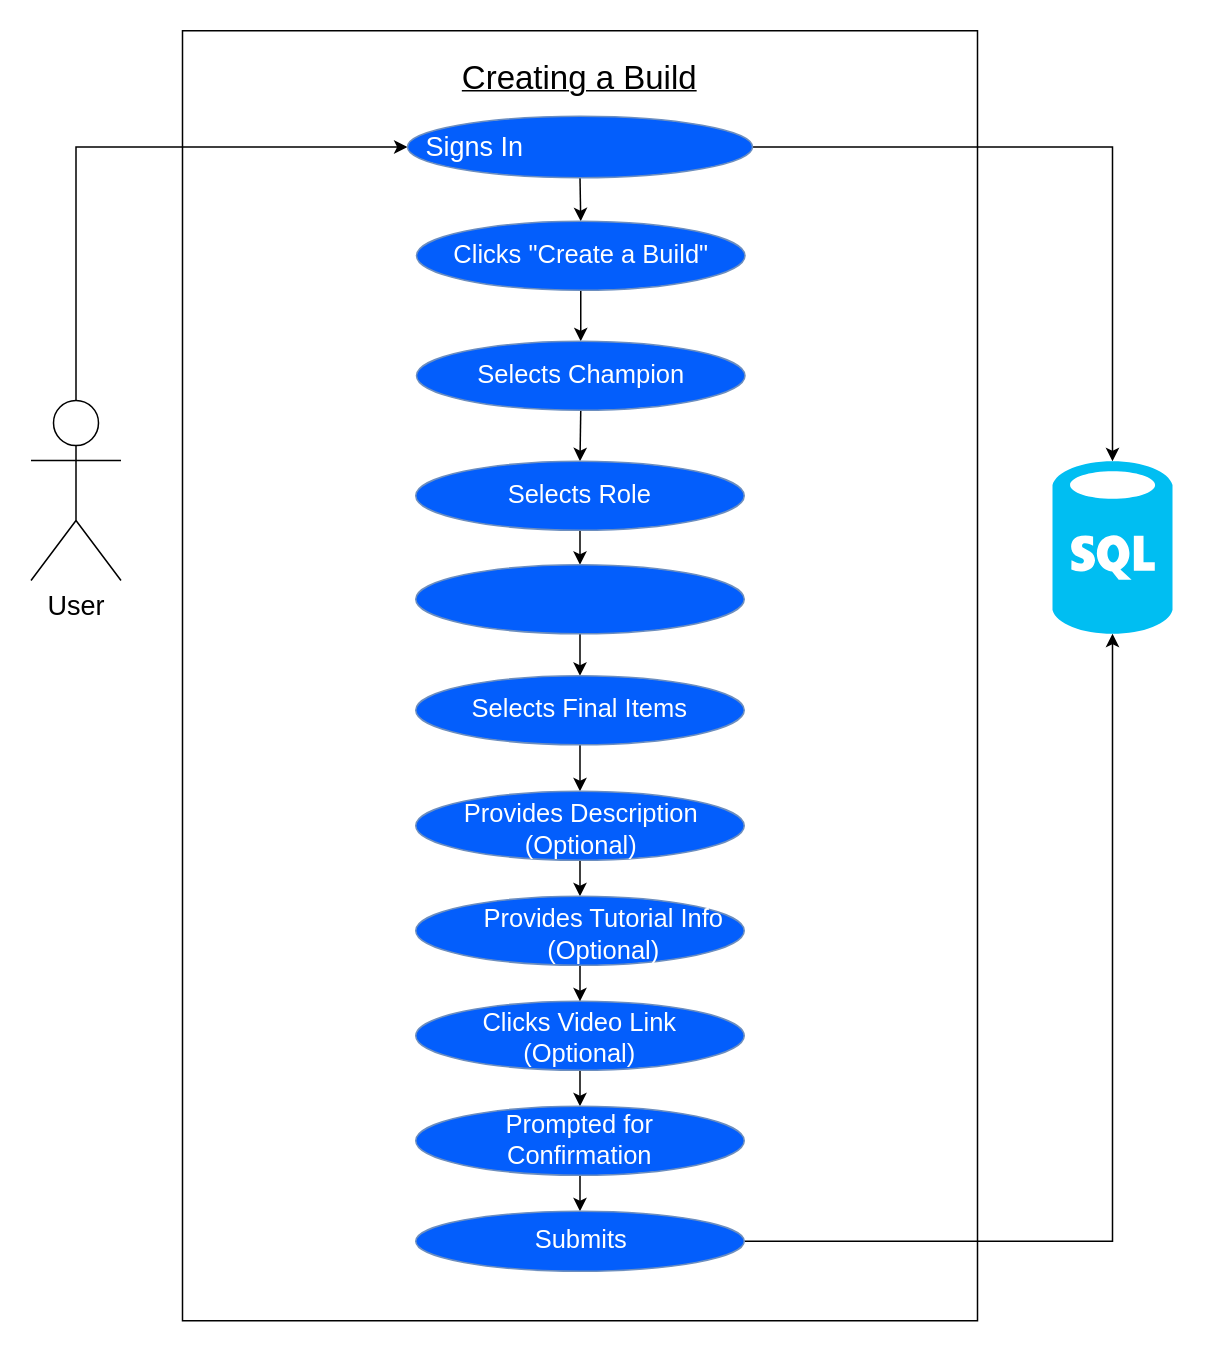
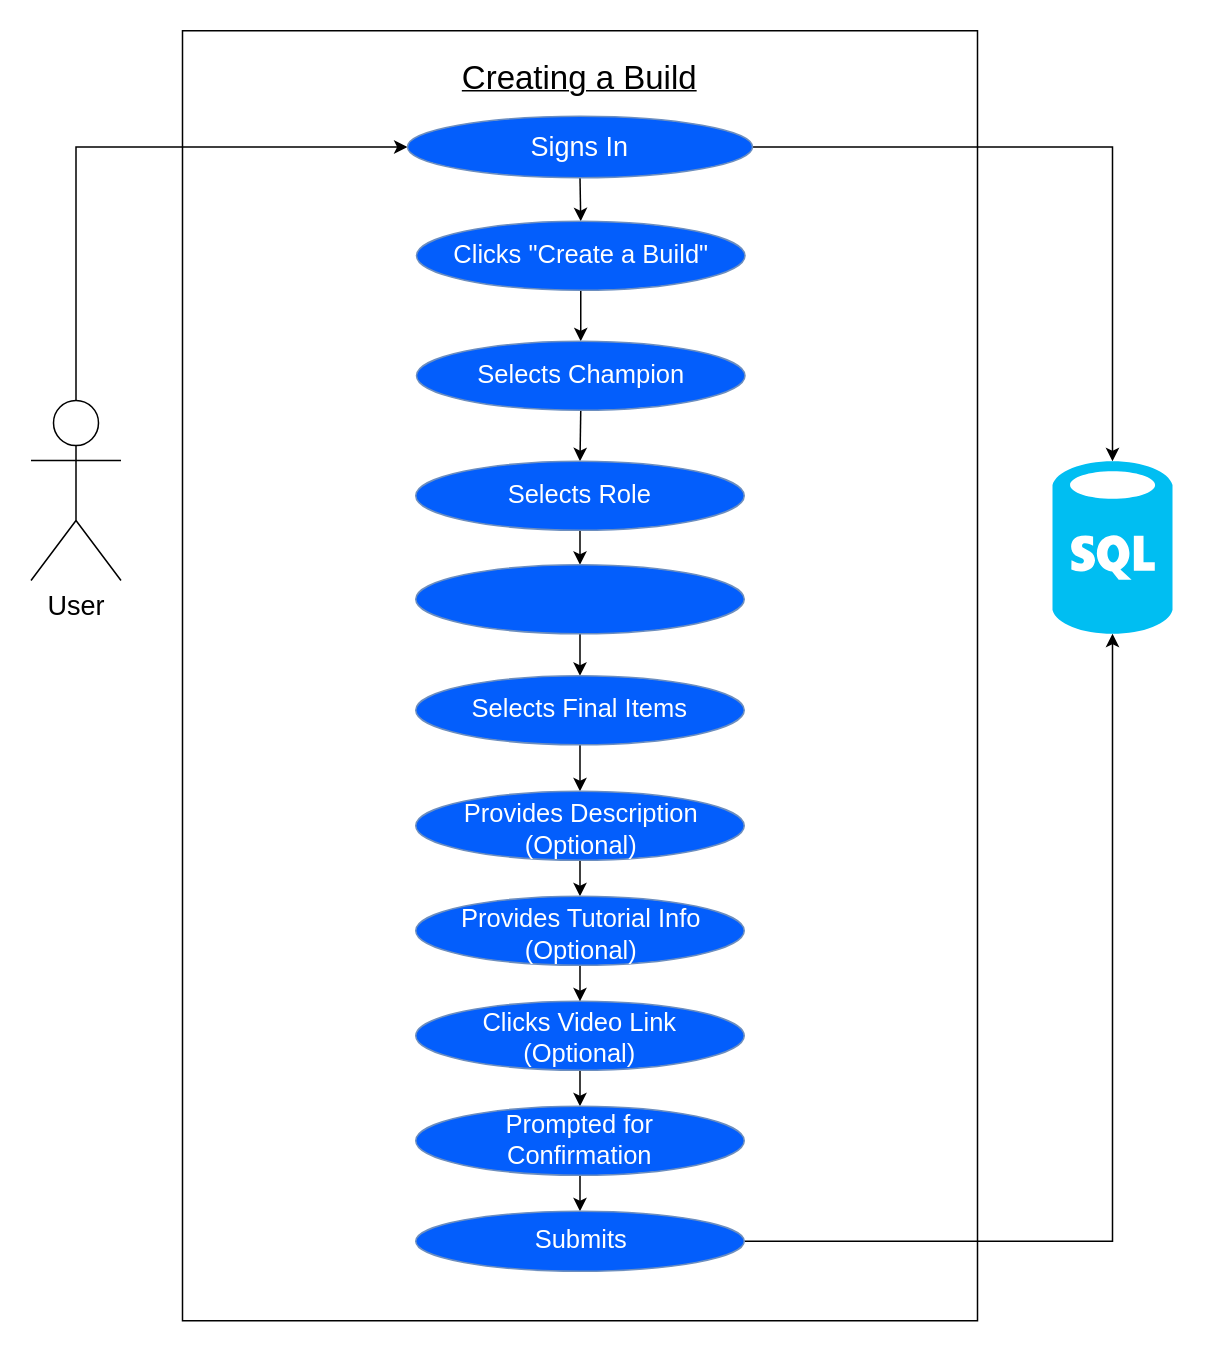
(475, 147) -> (580, 147)
(603, 935) -> (581, 935)
